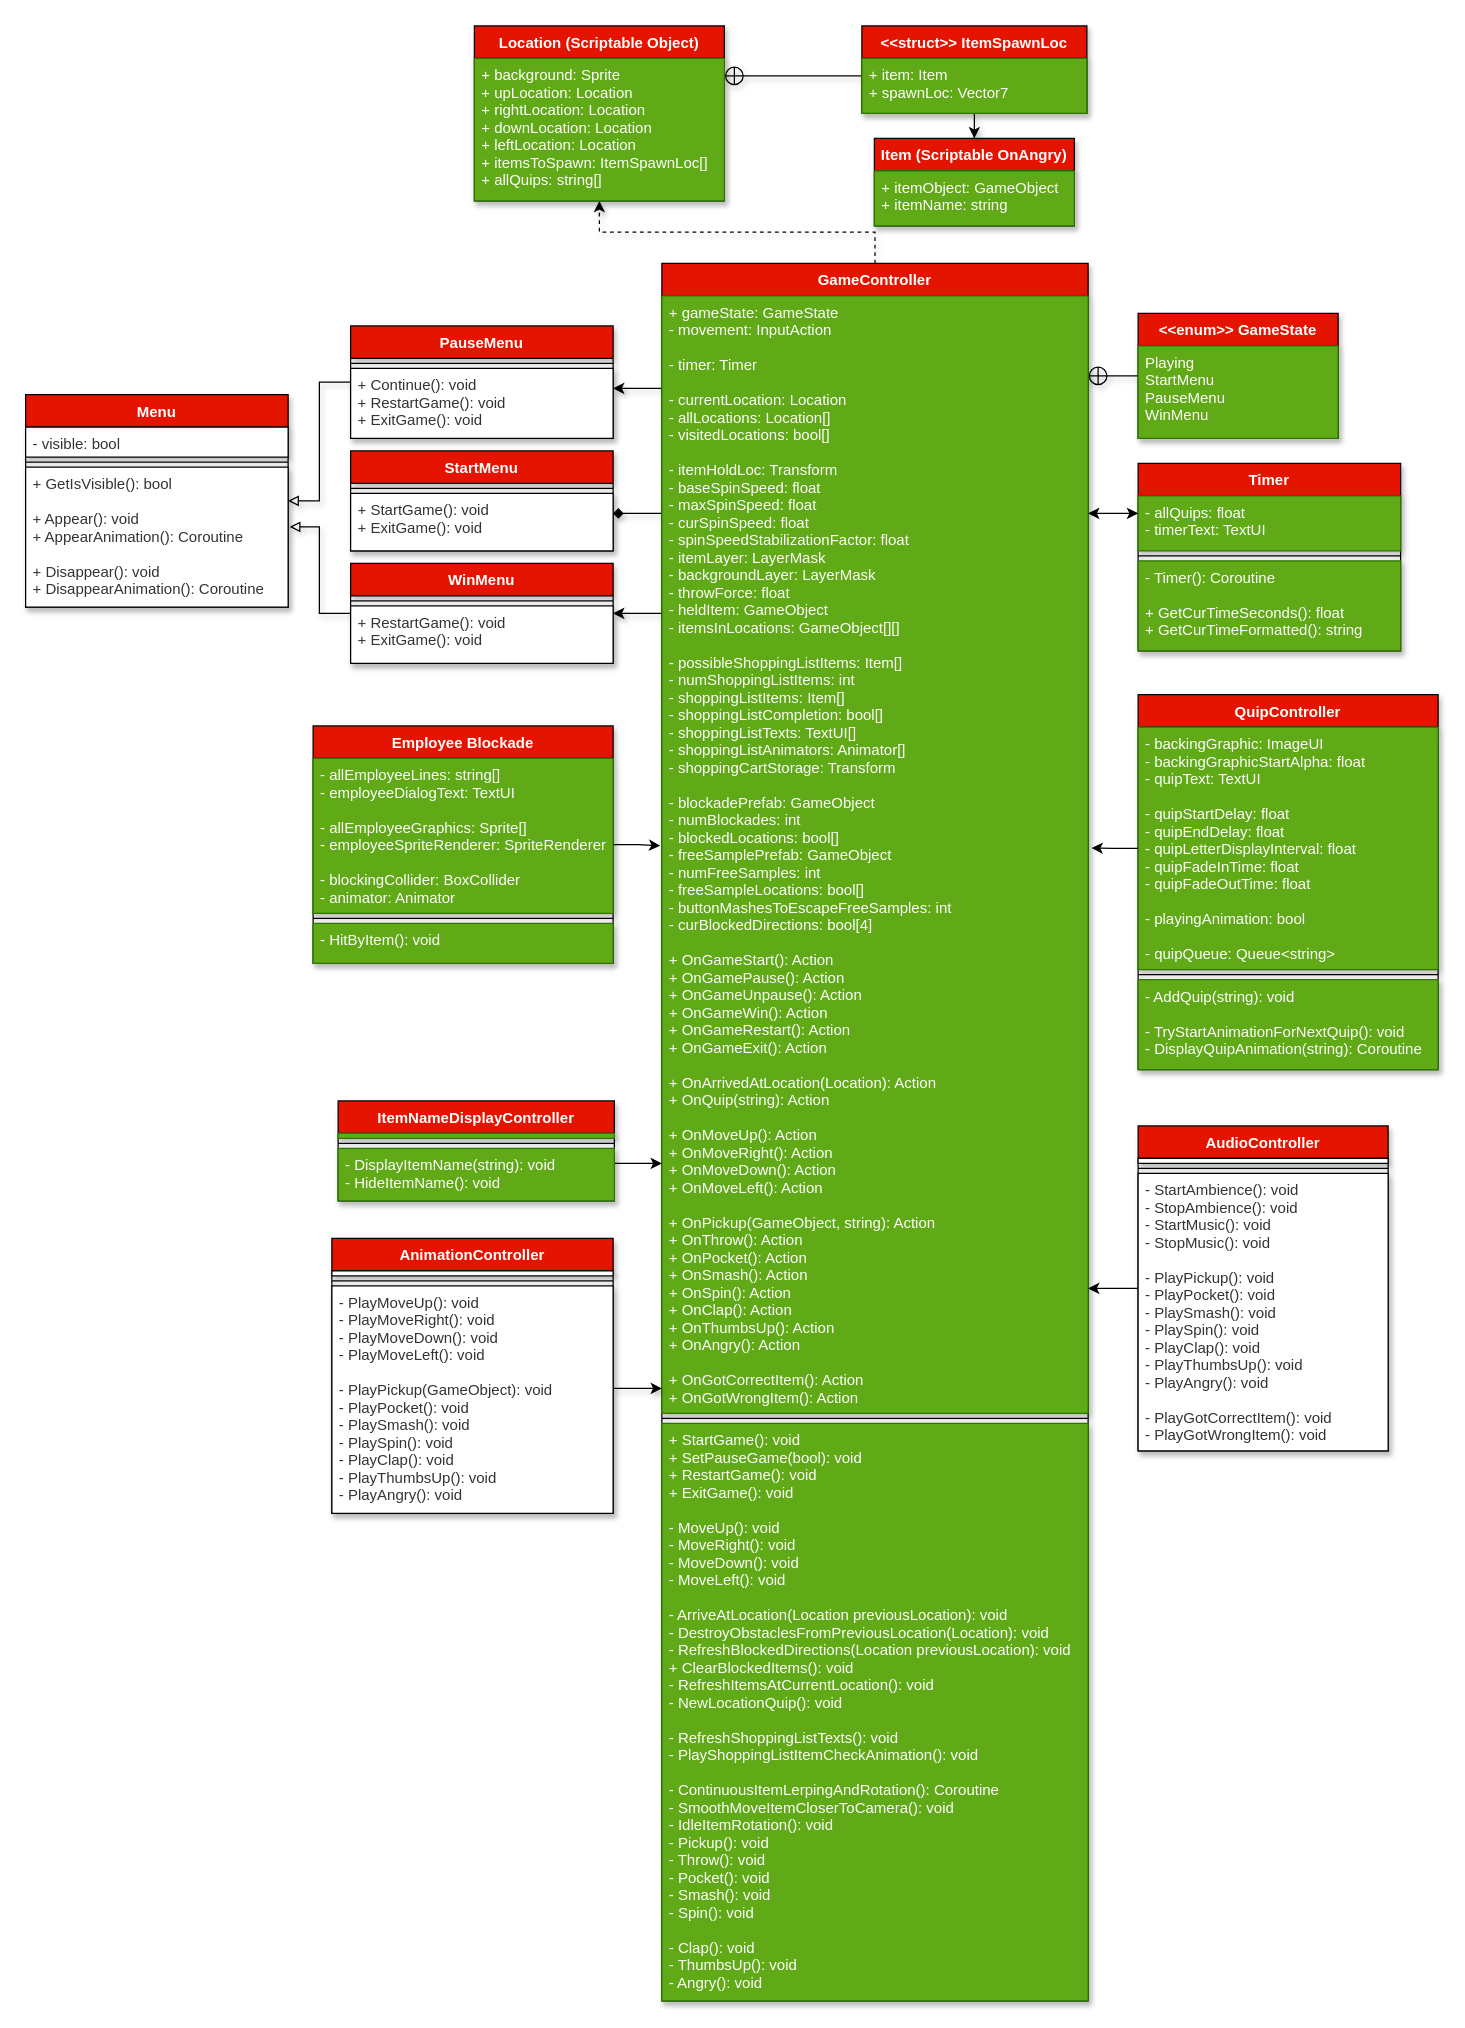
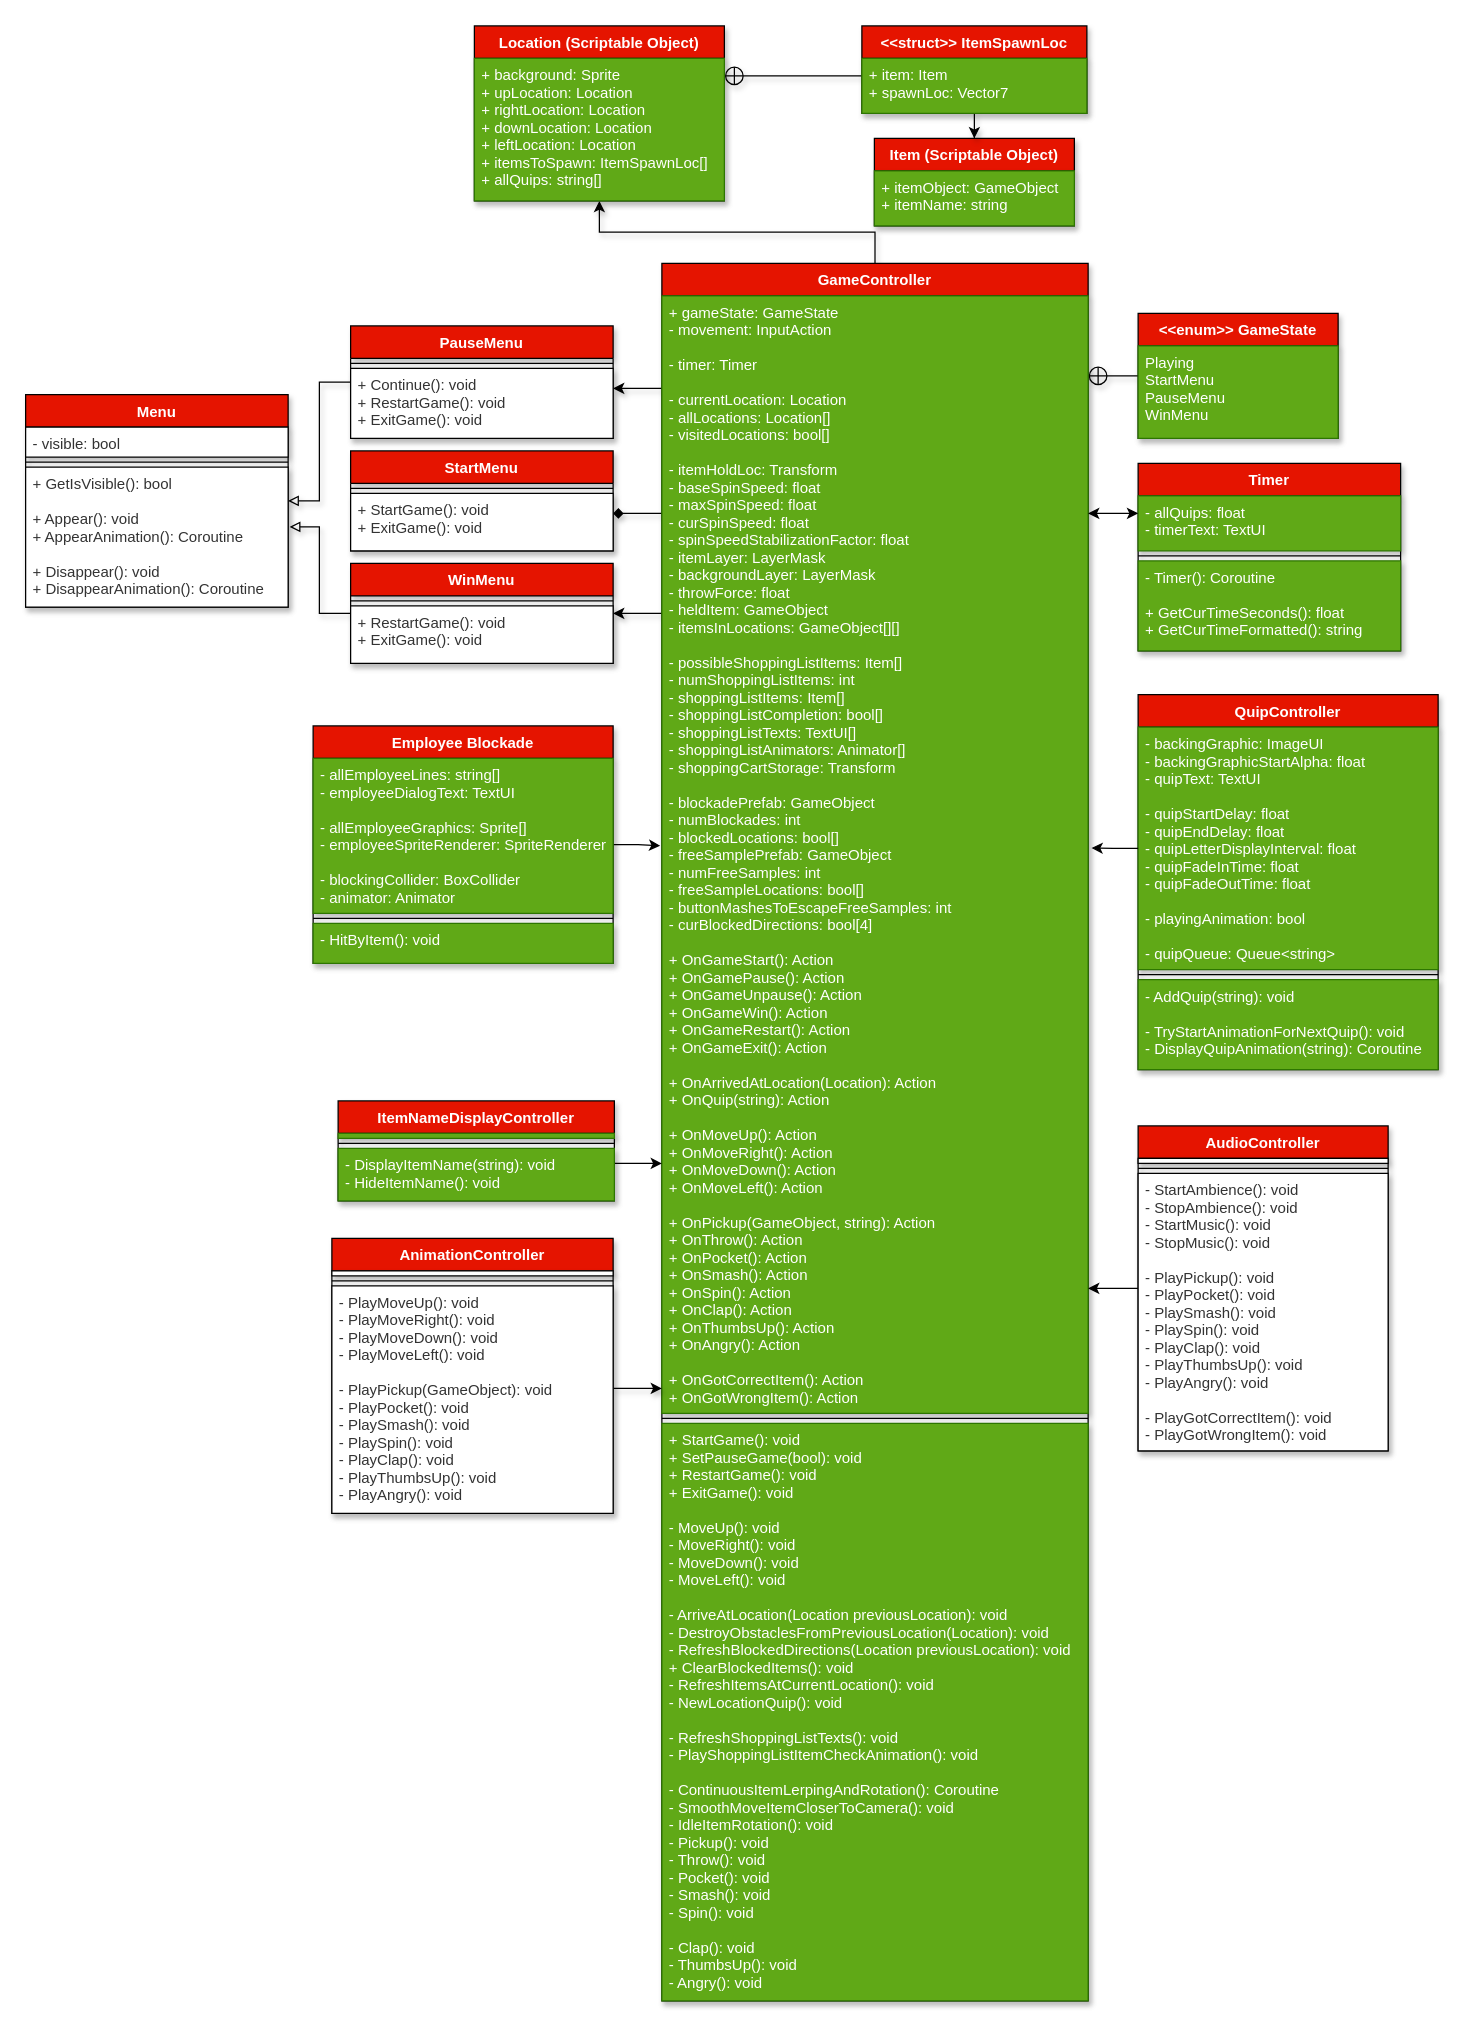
(974, 155) -> (974, 155)
(740, 232) -> (740, 232)
